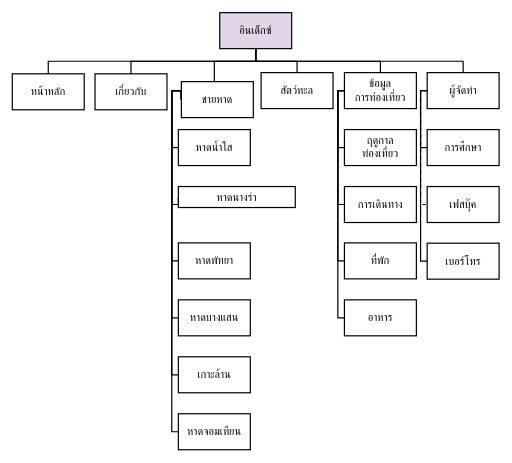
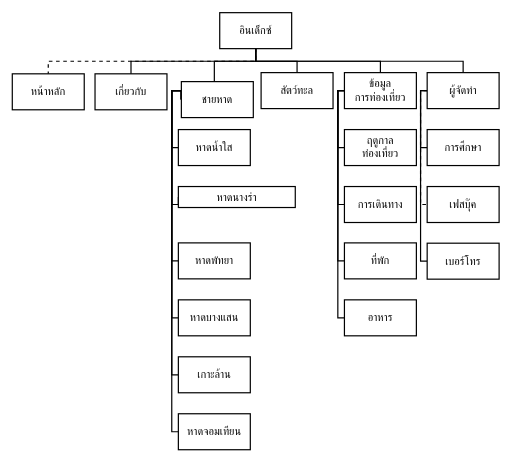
(256, 30) -> (256, 30)
(83, 61) -> (83, 61)
